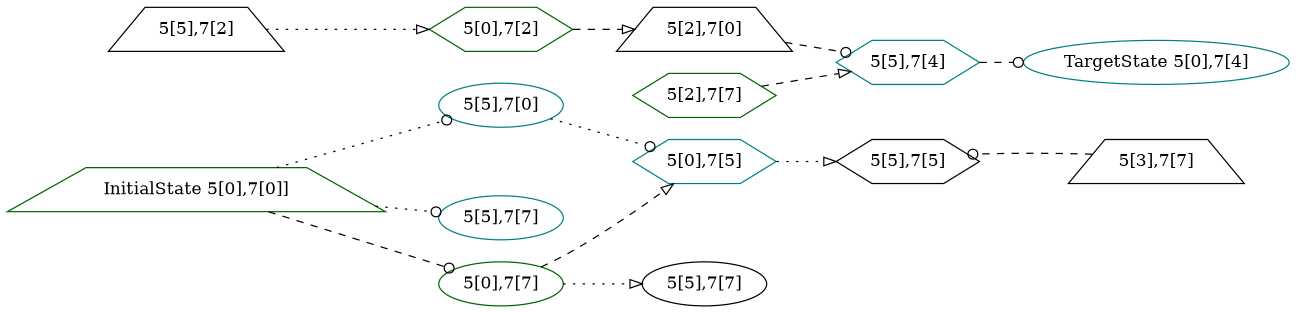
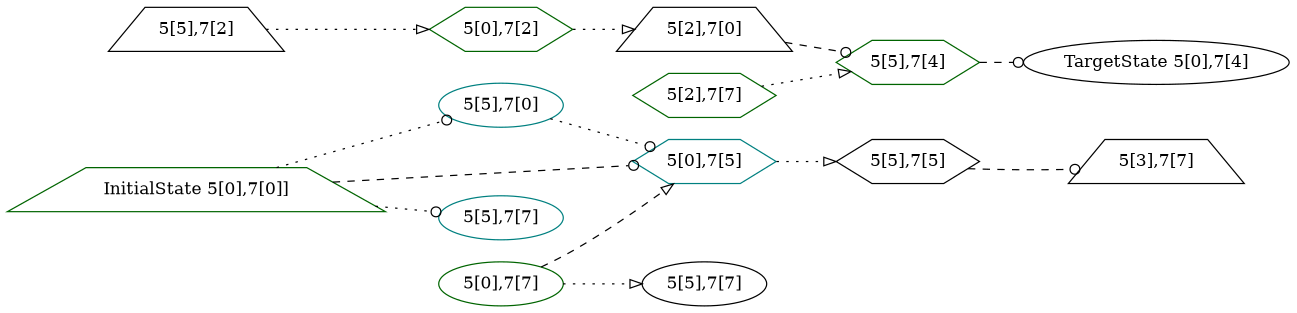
(598, 29) -> (598, 29)
(908, 62) -> (908, 62)
(1156, 62) -> (1156, 62)
(800, 80) -> (800, 80)
(1035, 153) -> (1019, 170)
(356, 239) -> (481, 174)
